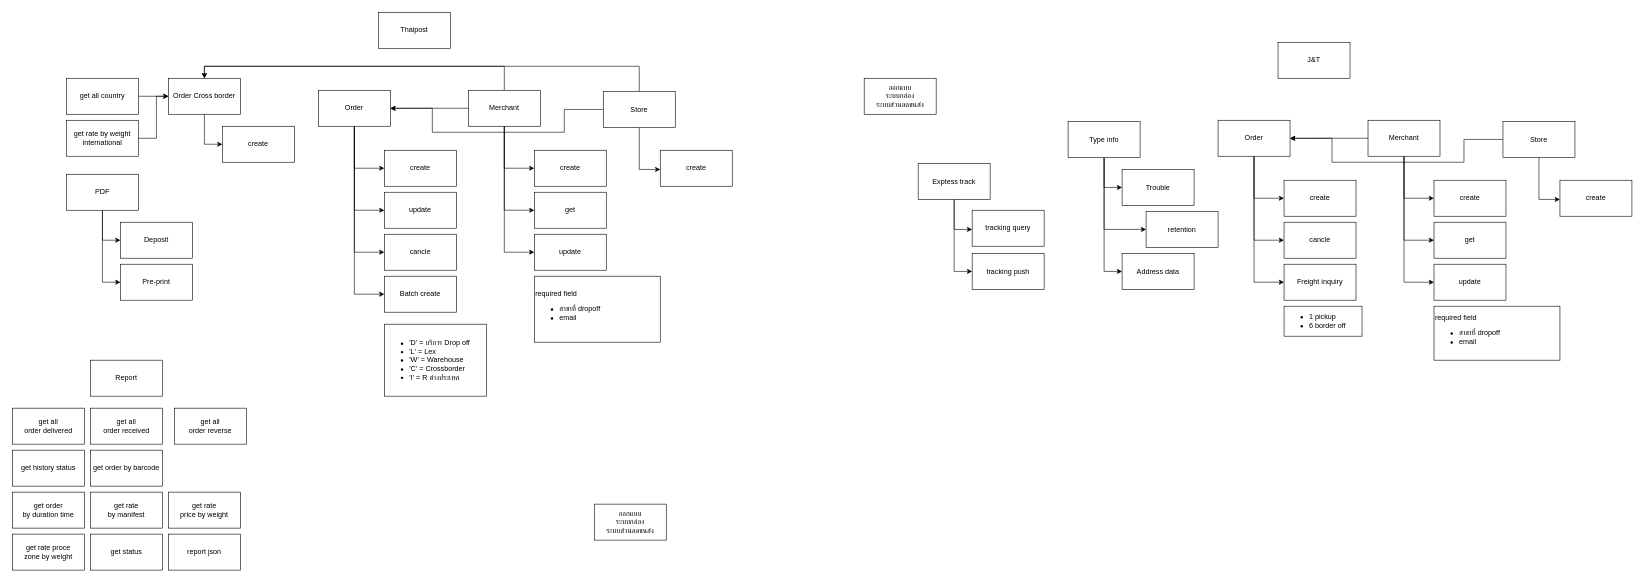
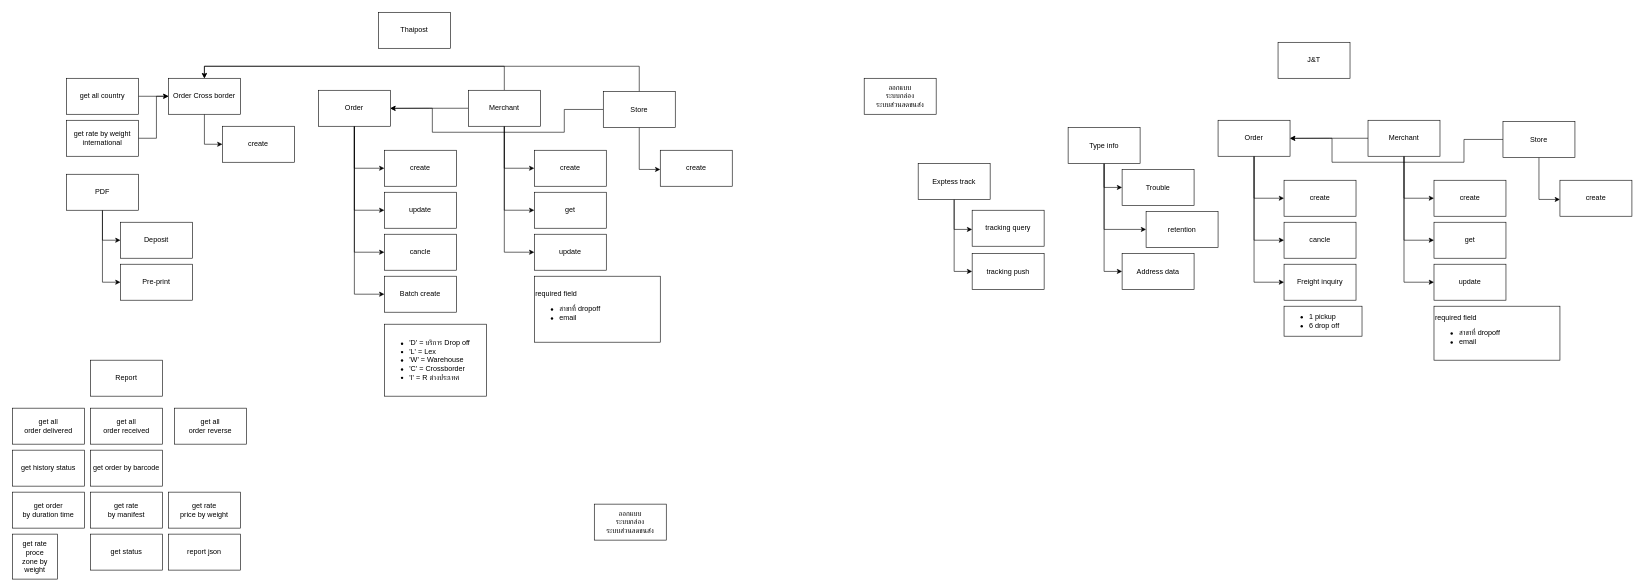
(1104, 140) -> (1104, 146)
(1308, 321) -> (1304, 321)
(48, 552) -> (35, 557)
